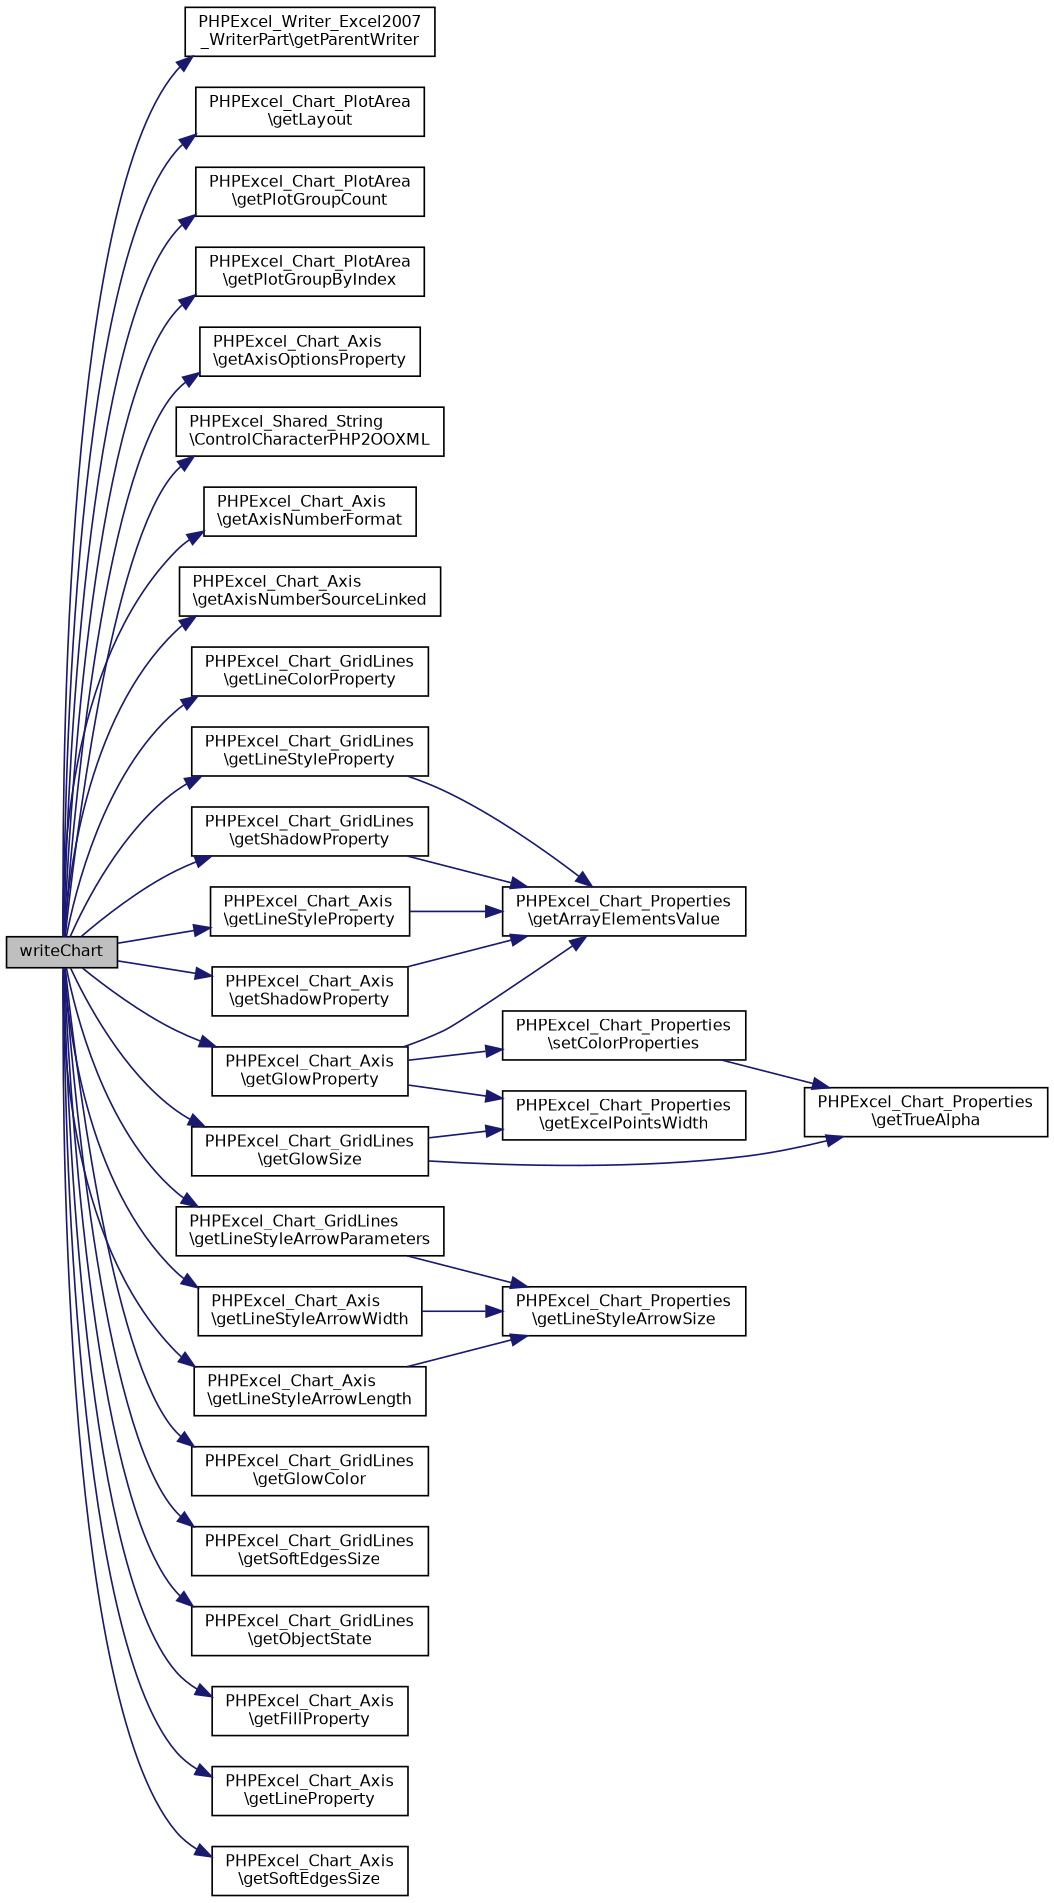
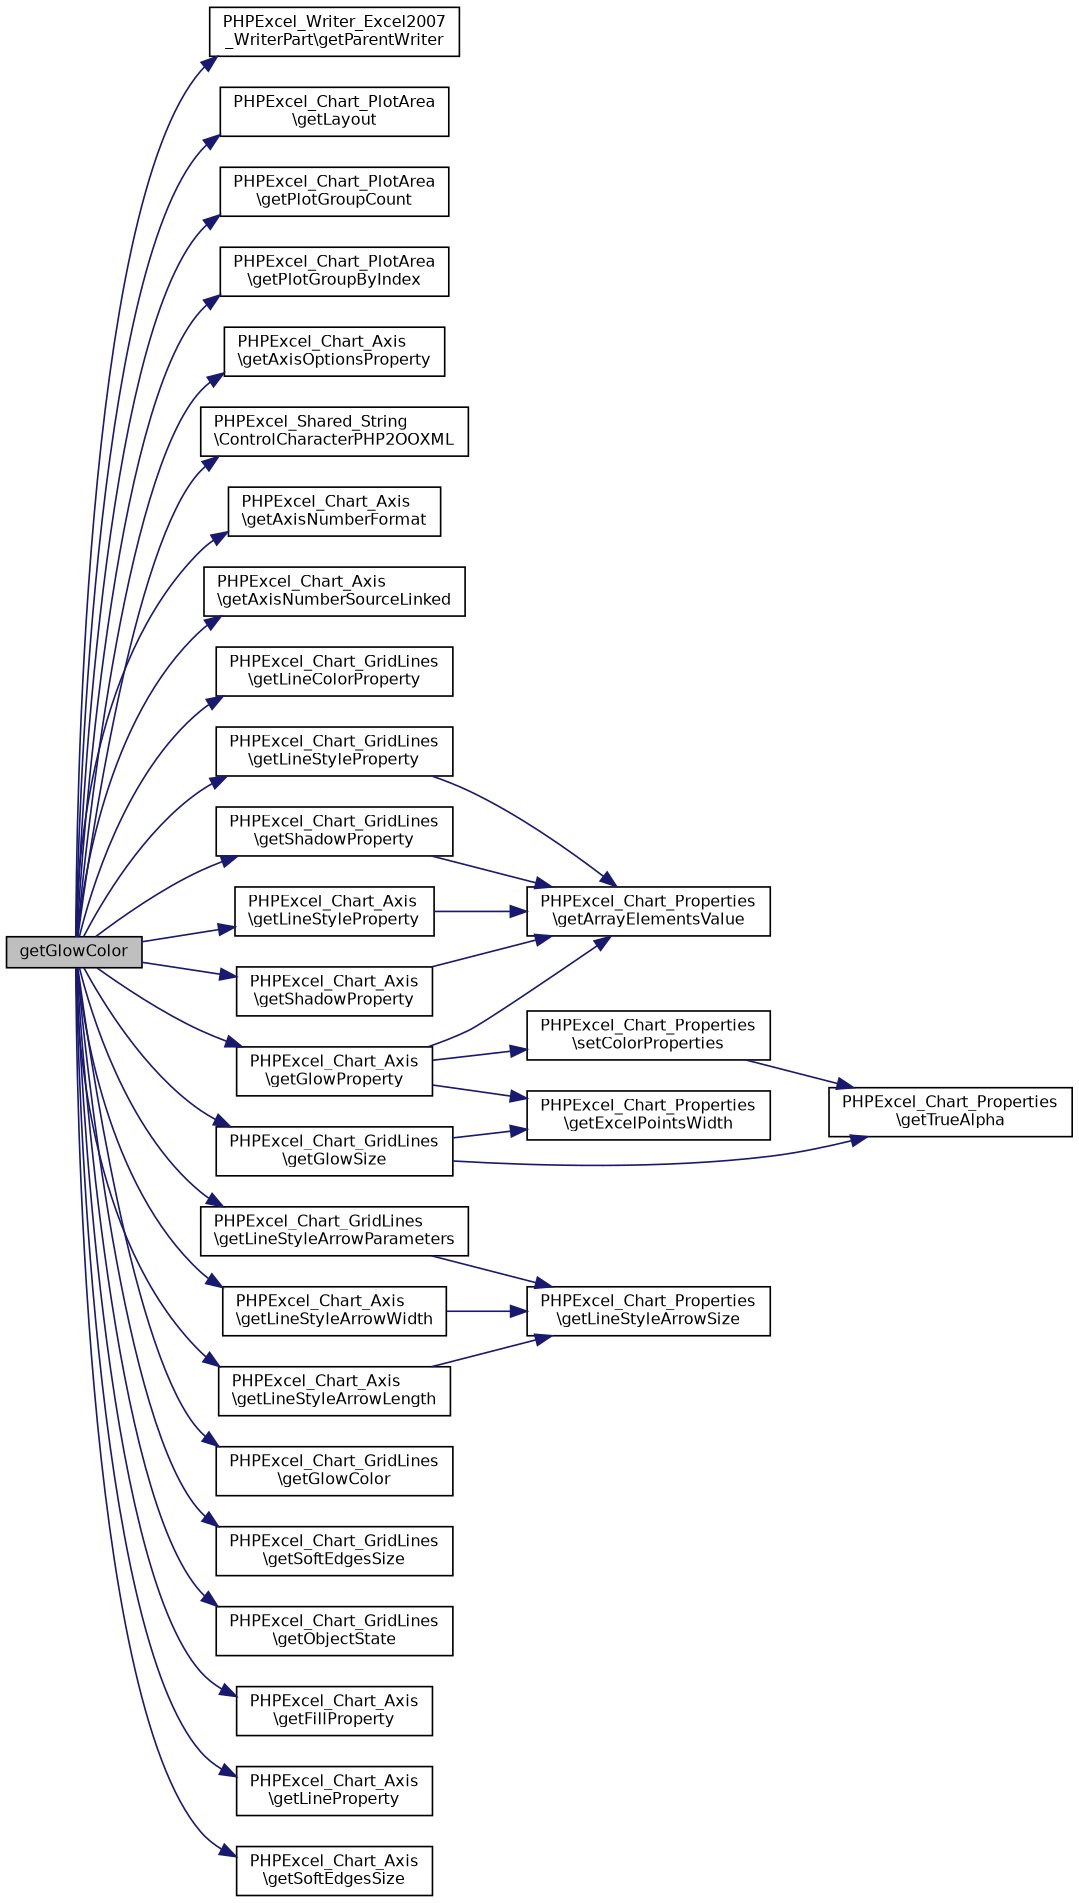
(62, 952) -> (74, 952)
